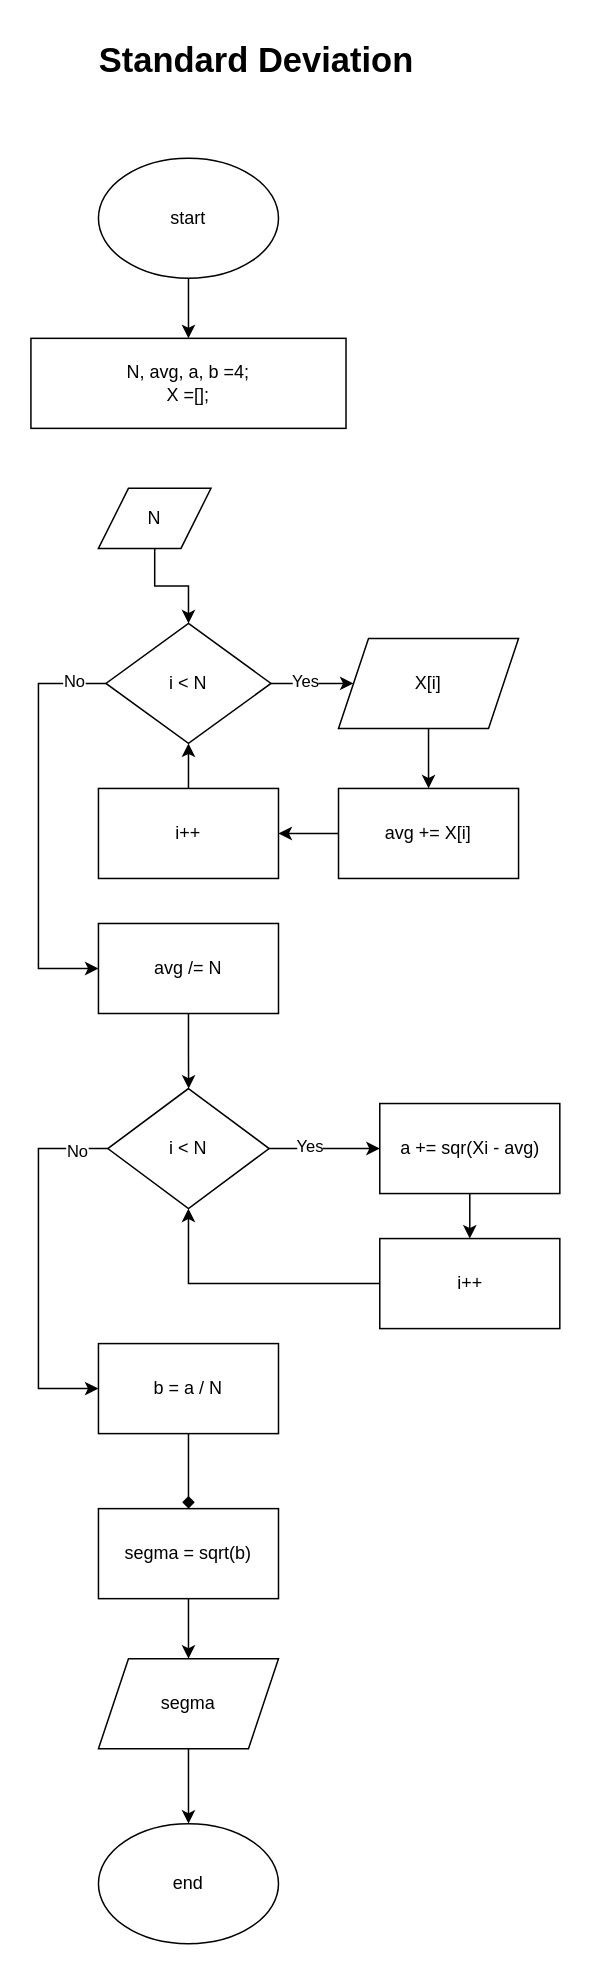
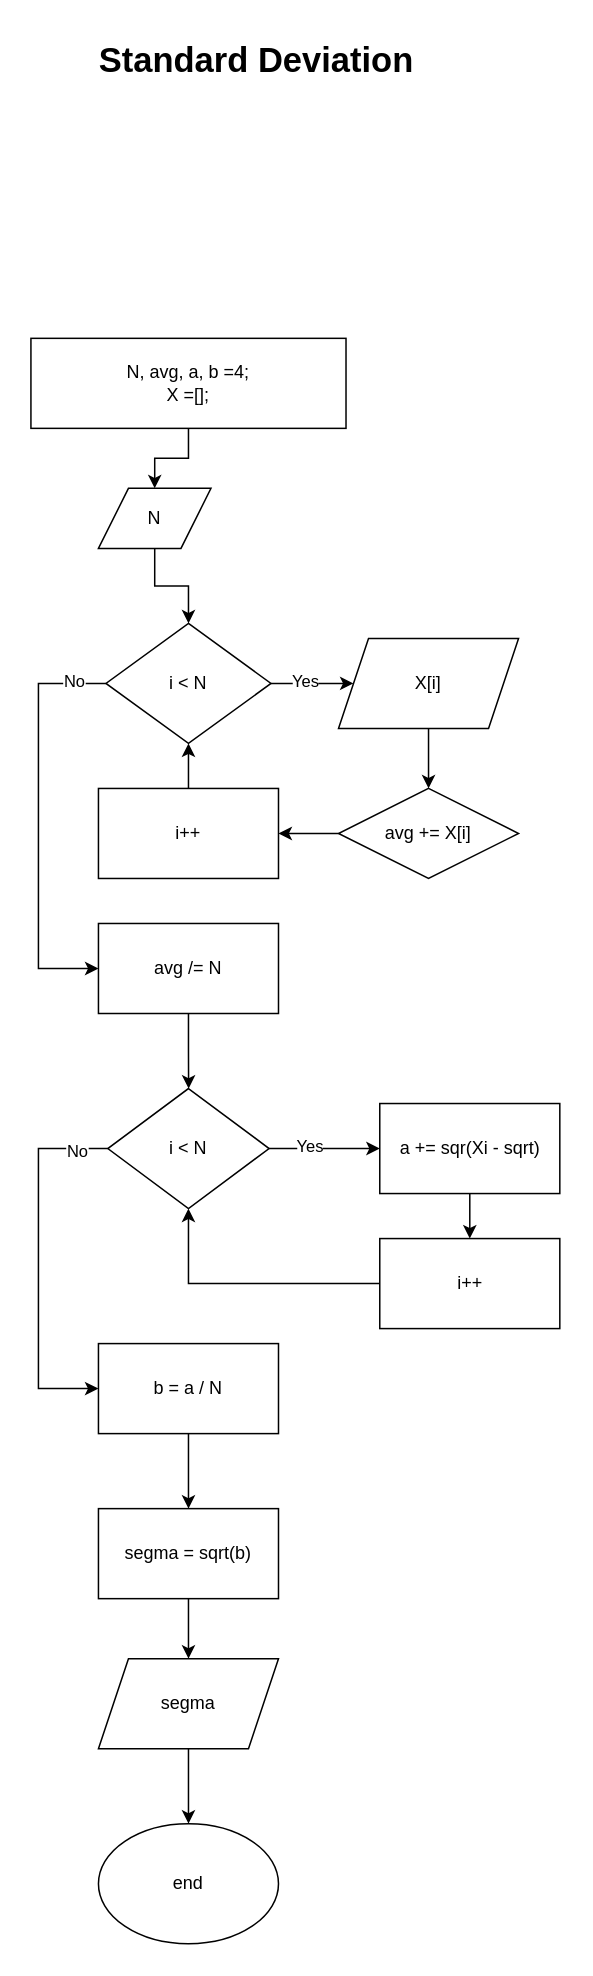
(188, 218) -> none
(188, 303) -> none
none -> (177, 458)
(428, 833) -> (428, 833)
(470, 1148) -> (470, 1148)
(188, 1496) -> (188, 1497)
